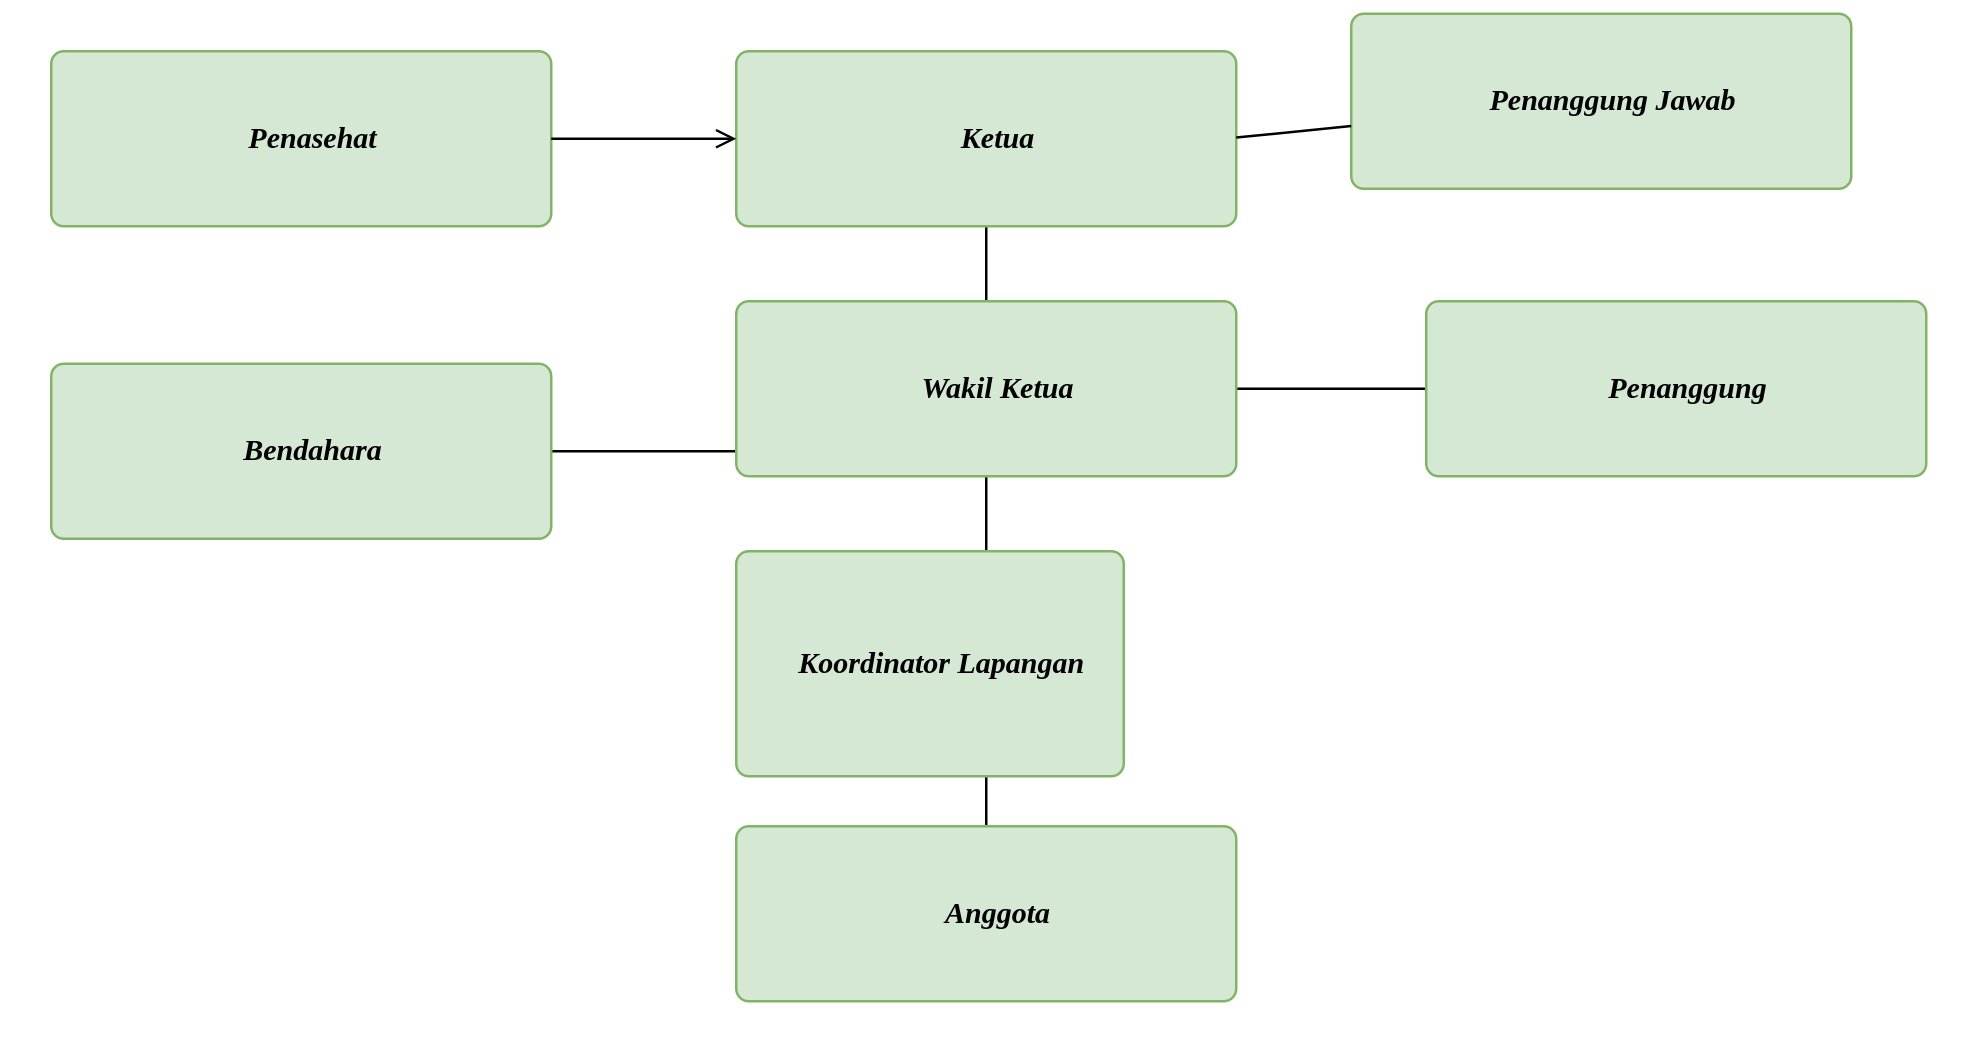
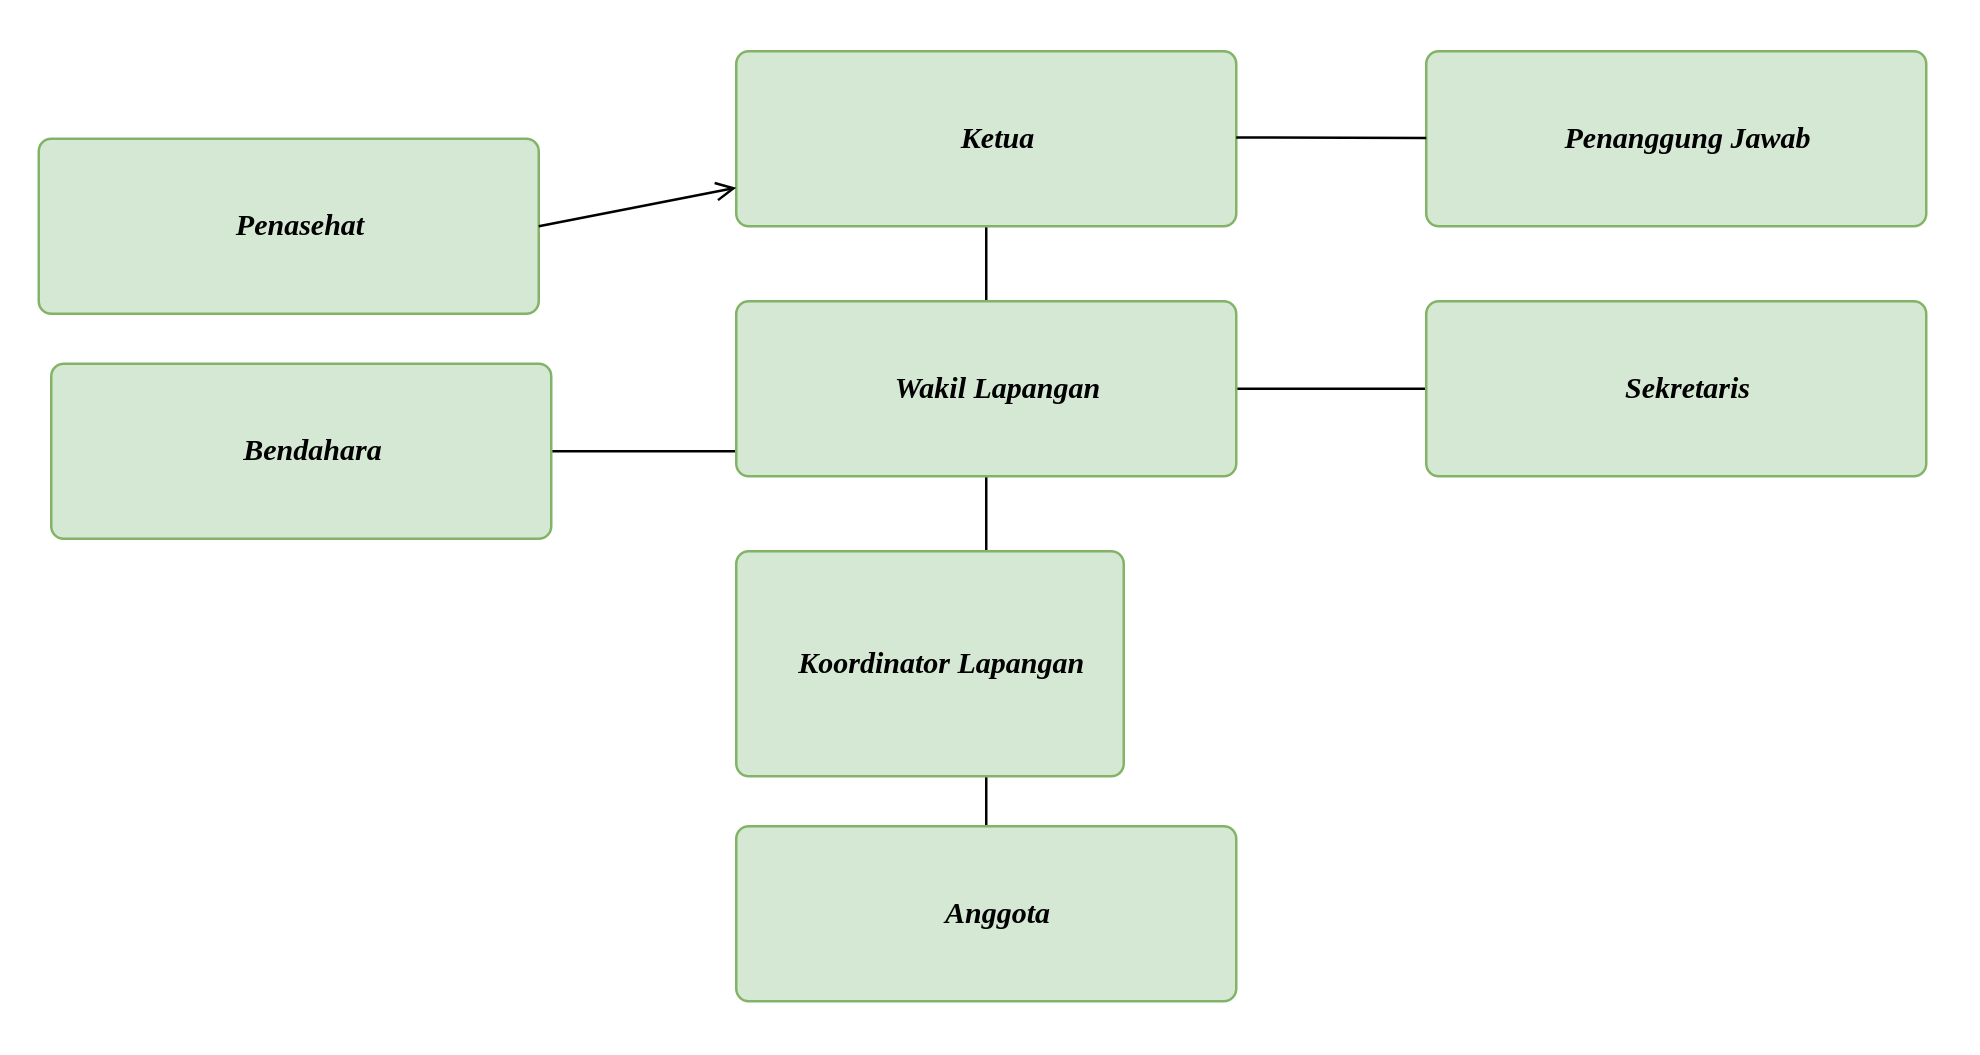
(1601, 101) -> (1676, 139)
(301, 139) -> (289, 226)
(999, 389) -> (999, 389)
(1689, 389) -> (1689, 389)
